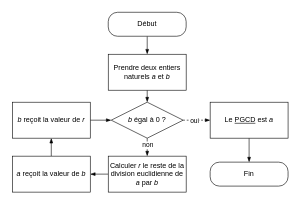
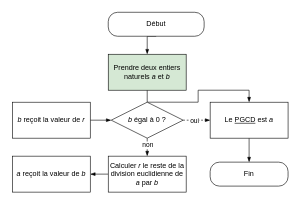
(147, 24) -> (156, 24)
(147, 72) -> (147, 72)
(147, 96) -> (249, 92)
(51, 144) -> none
